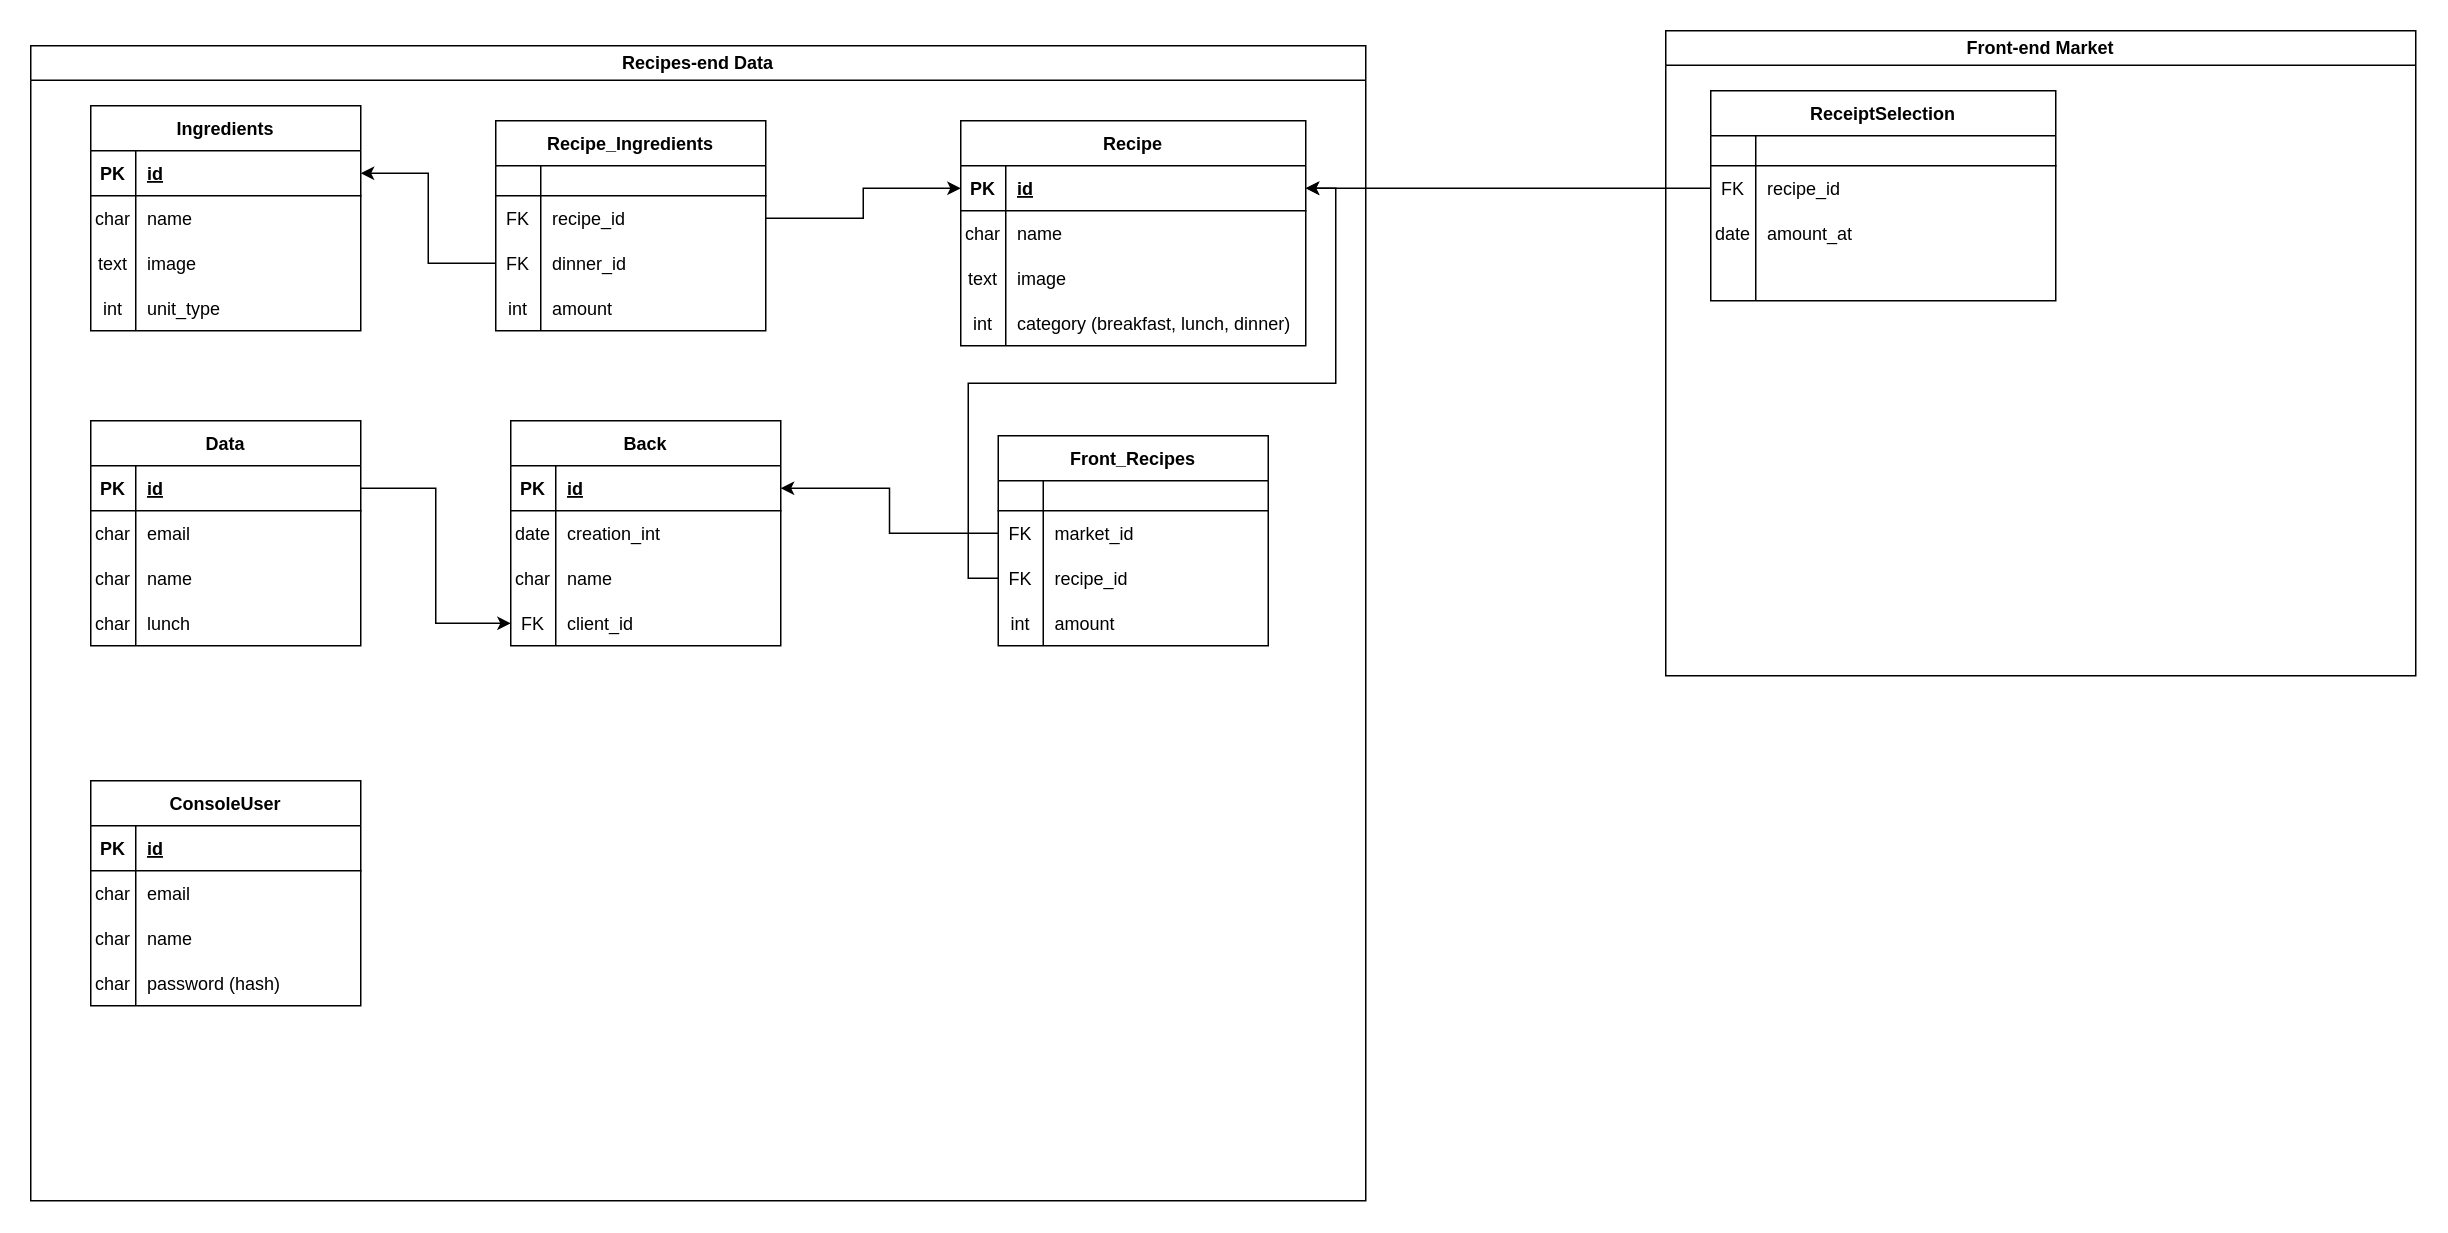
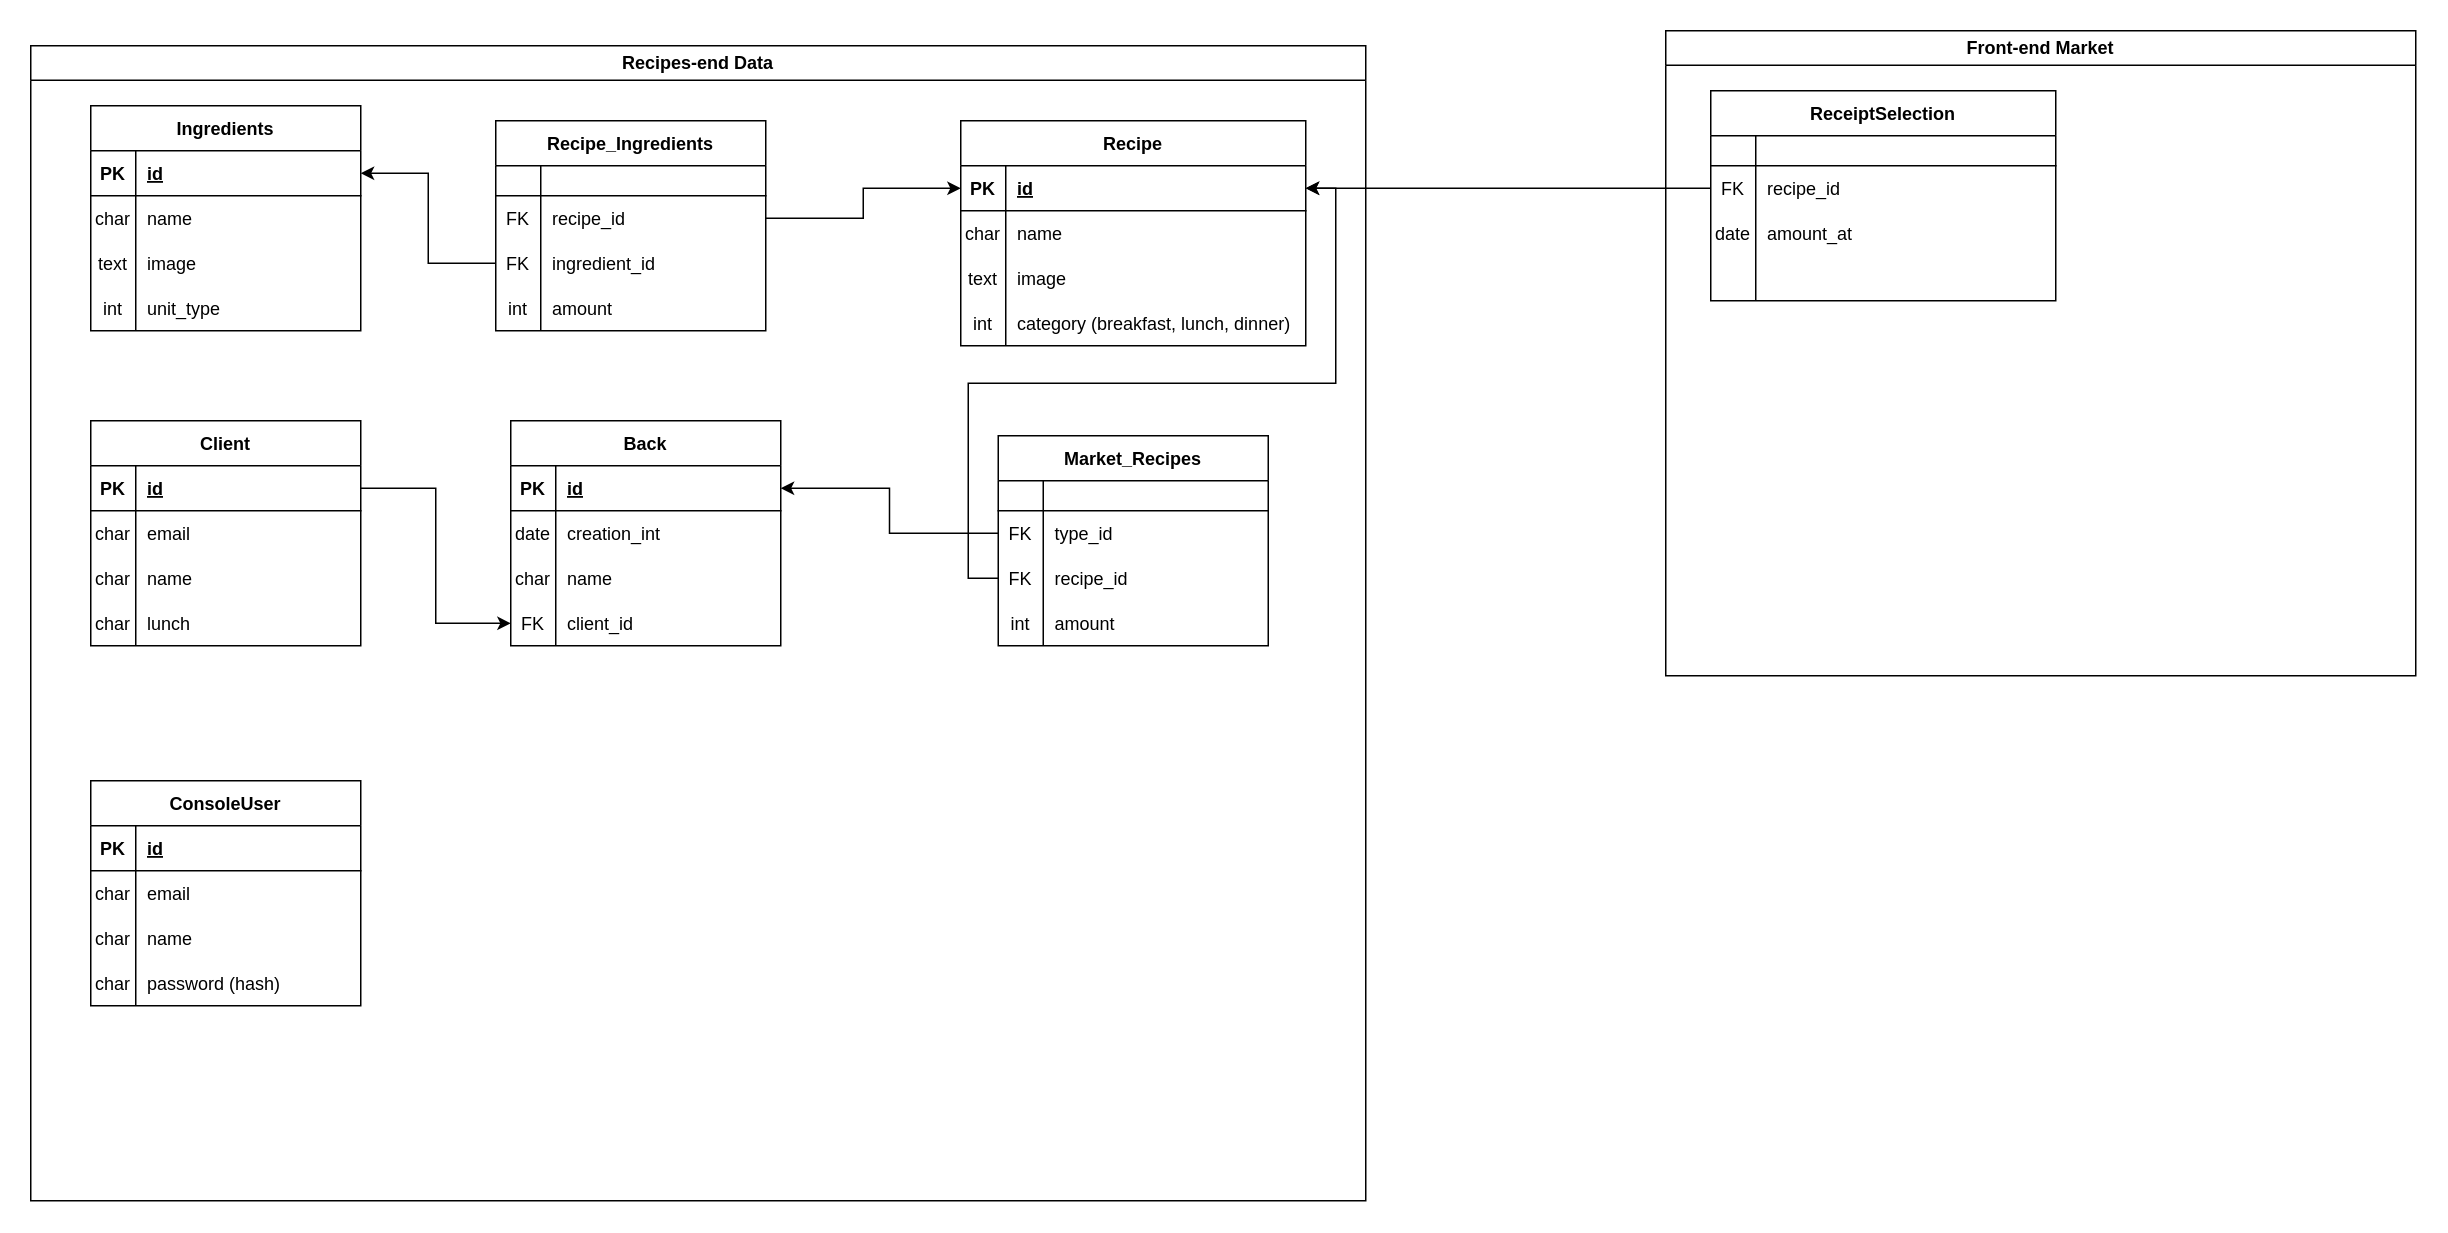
(593, 264) -> (611, 264)
(225, 444) -> (225, 444)
(1133, 459) -> (1133, 459)
(1098, 534) -> (1087, 534)
